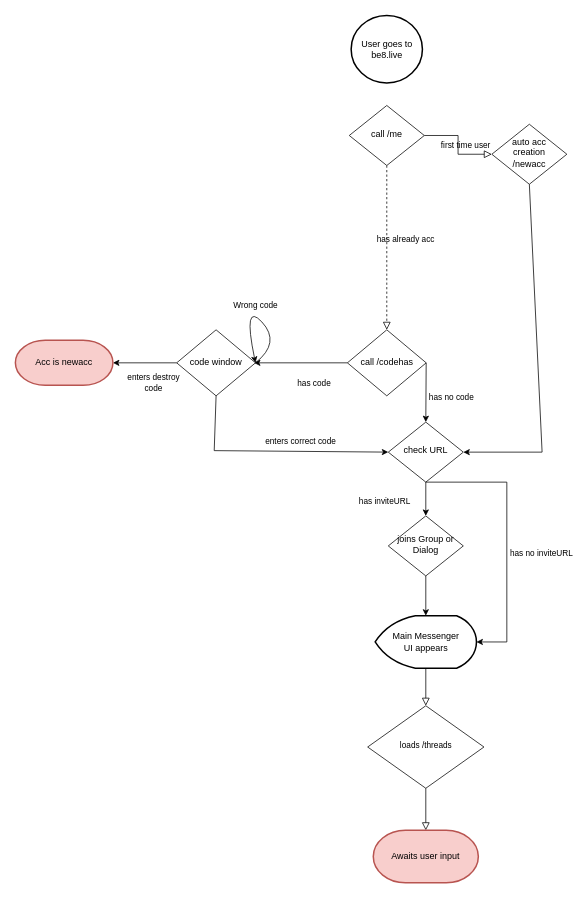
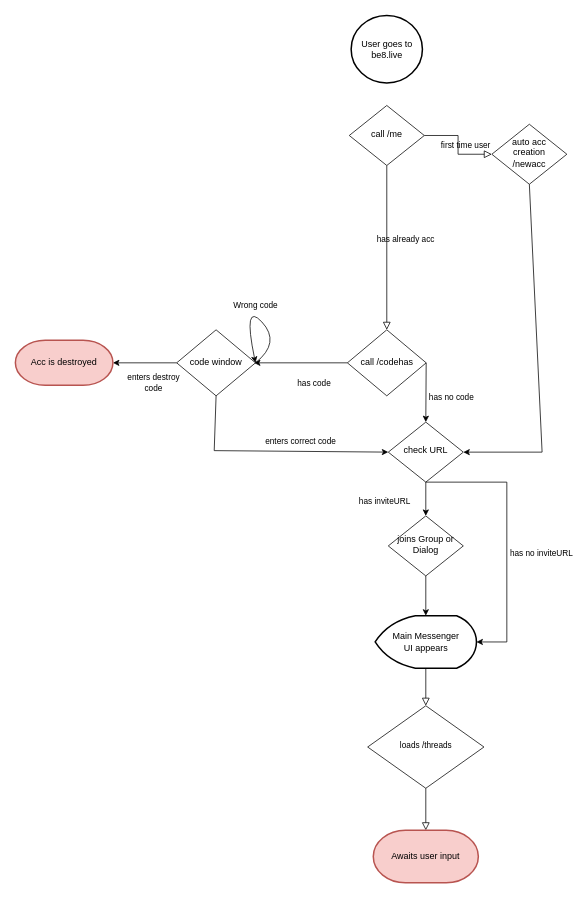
(387, 244) -> (387, 244)
(64, 363) -> (64, 363)
